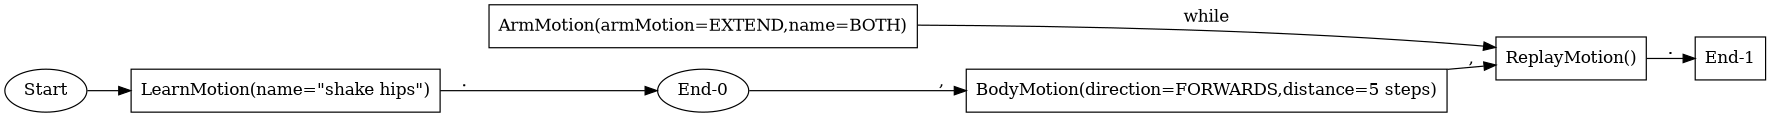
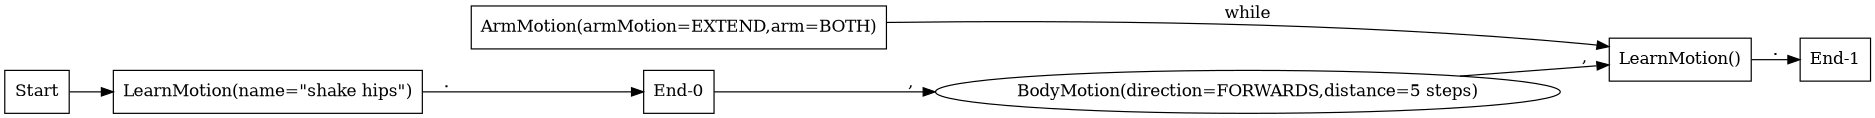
(703, 26) -> (679, 27)
(1571, 58) -> (1680, 60)
(46, 91) -> (37, 92)
(703, 91) -> (679, 92)
(1207, 91) -> (1248, 92)
